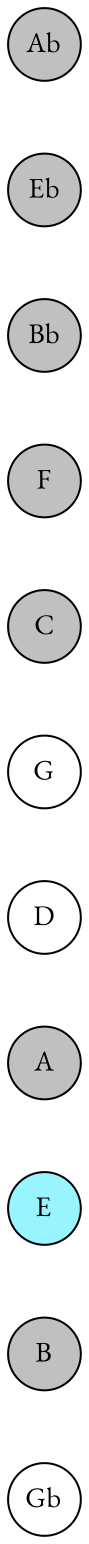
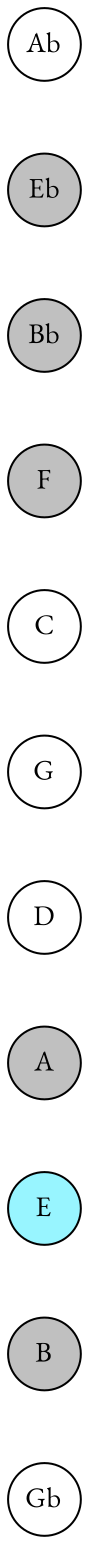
(44, 44) -> (44, 44)
(44, 626) -> (44, 626)
